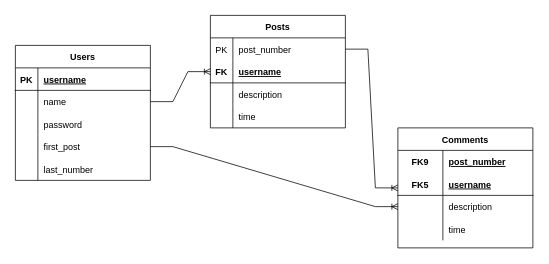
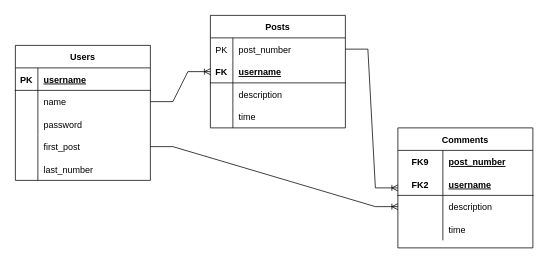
(420, 185) -> (420, 185)
